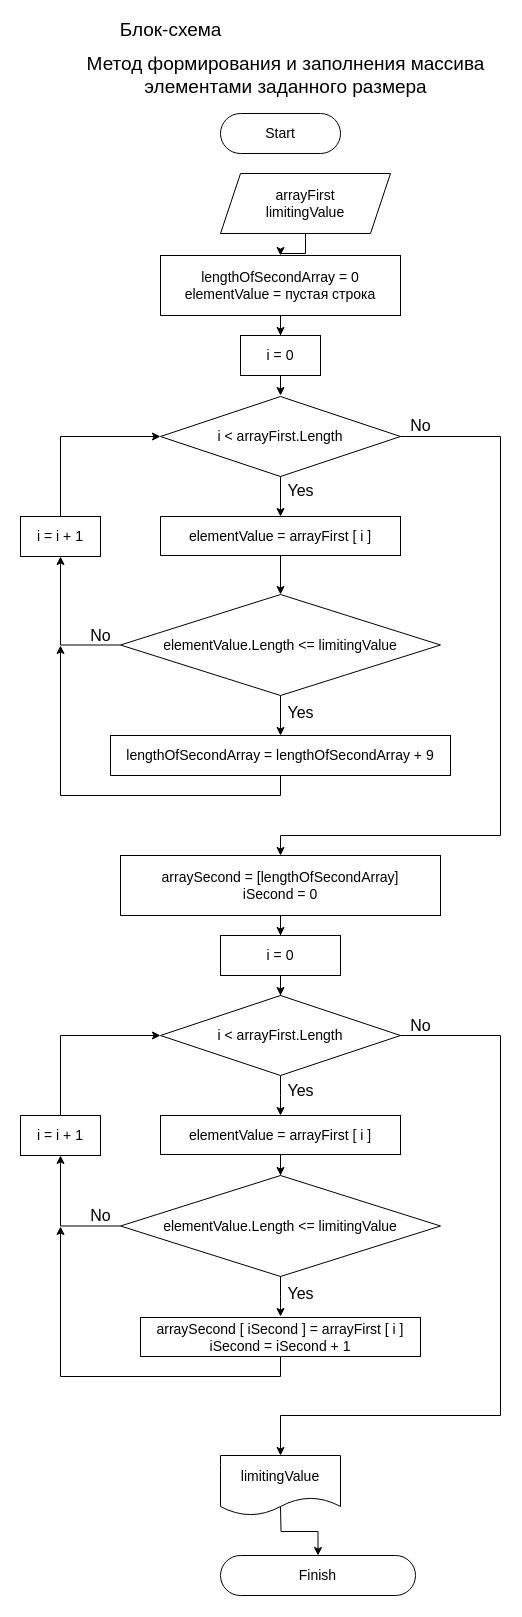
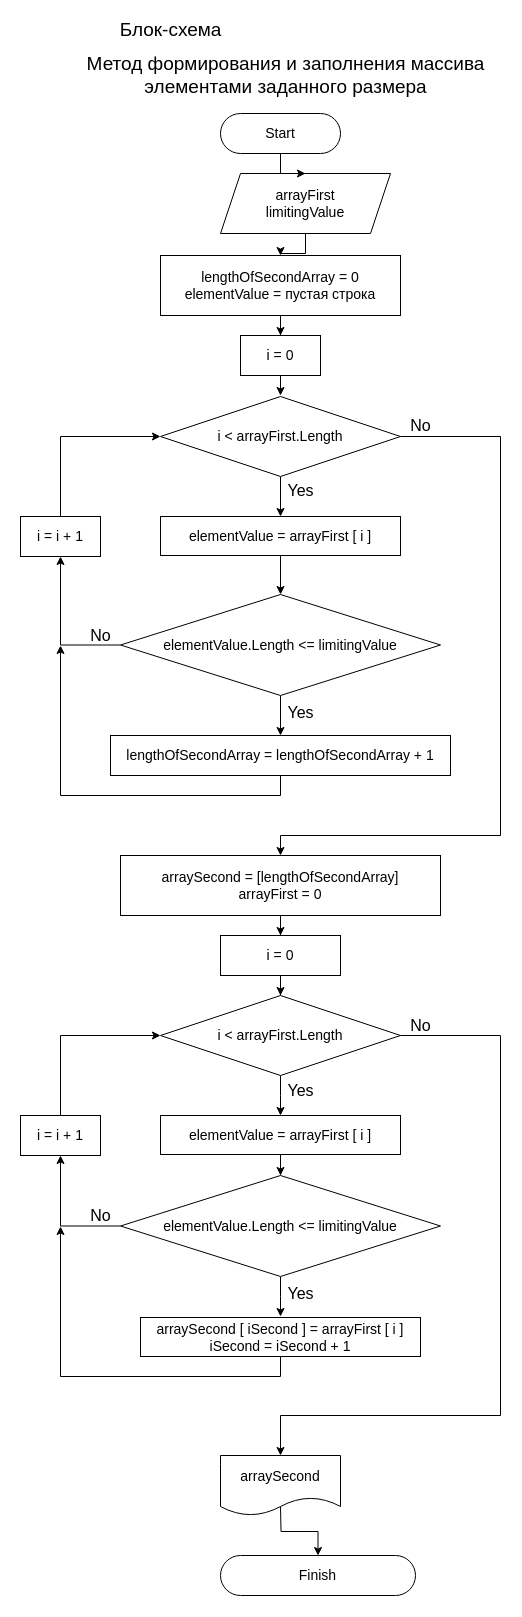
none -> (281, 164)
(281, 756) -> (281, 756)
(281, 886) -> (281, 886)
(281, 1477) -> (281, 1477)
